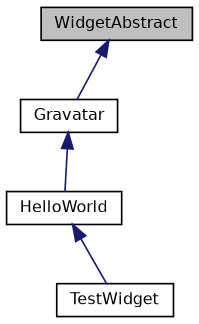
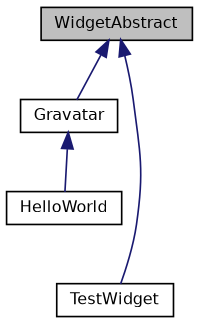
(94, 261) -> (141, 170)
